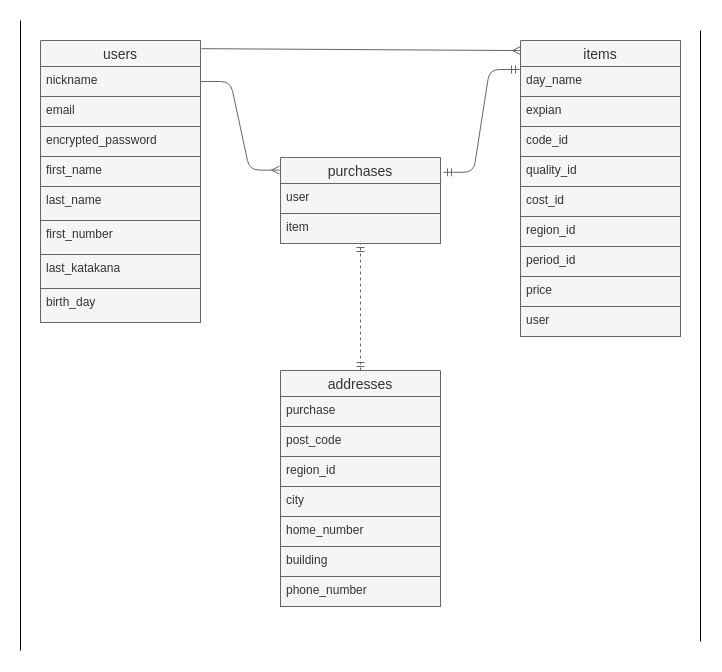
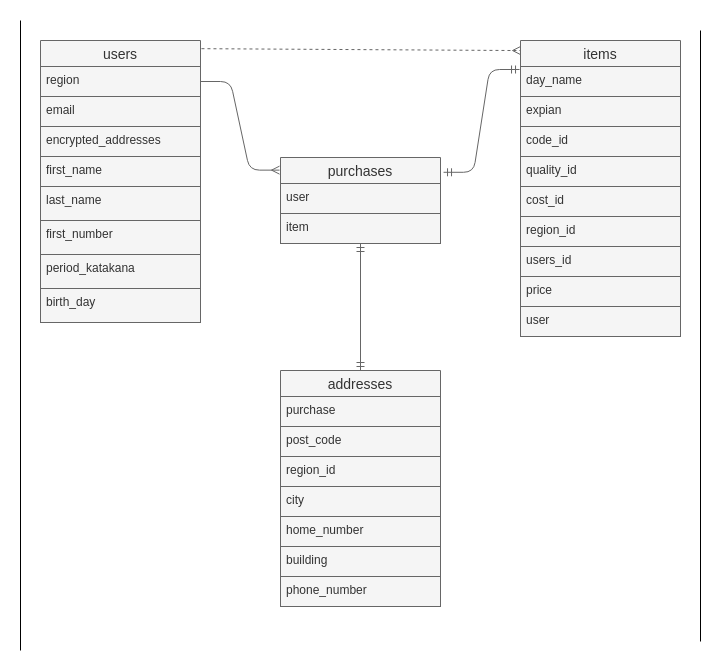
(361, 50) -> (361, 50)
(71, 80) -> (65, 80)
(106, 140) -> (110, 140)
(553, 260) -> (551, 260)
(88, 268) -> (95, 268)
(361, 308) -> (361, 308)
